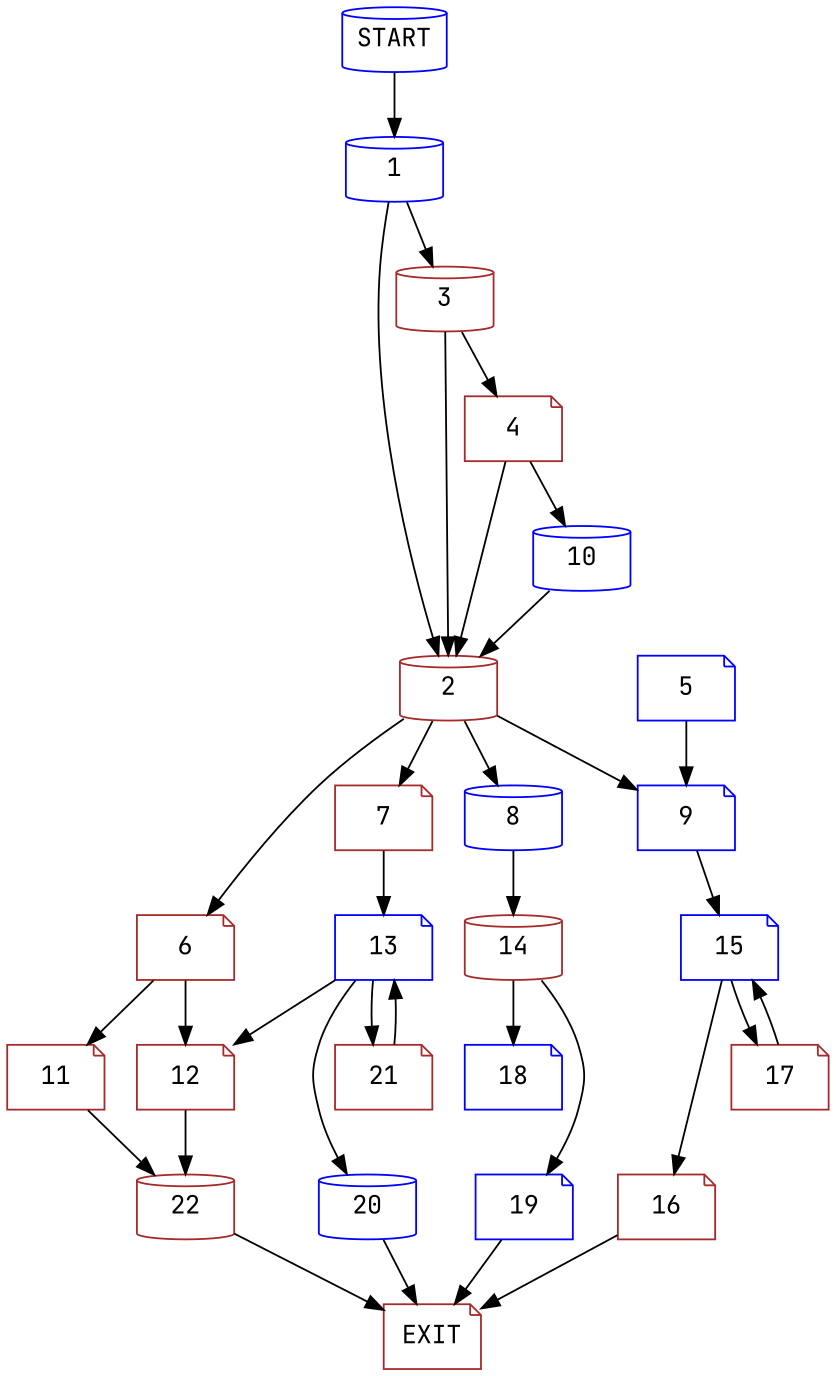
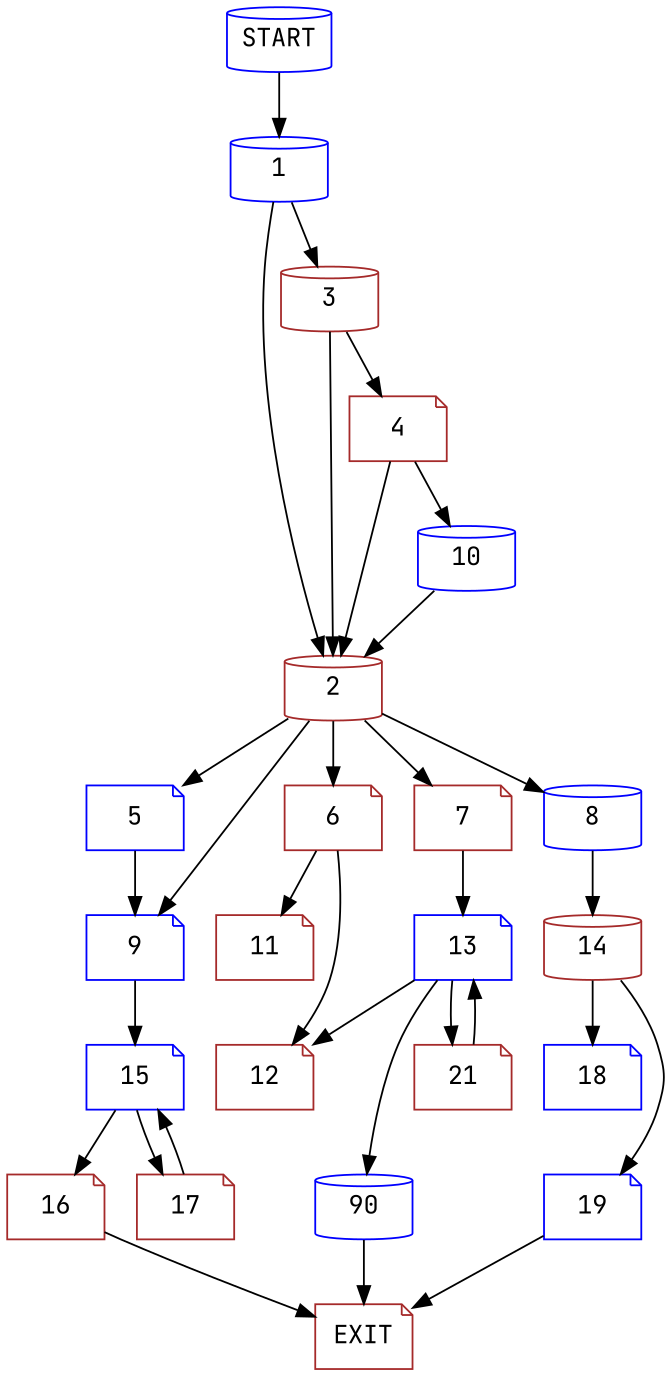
none -> (244, 747)
(186, 1207) -> none
(367, 1207) -> (364, 1207)
